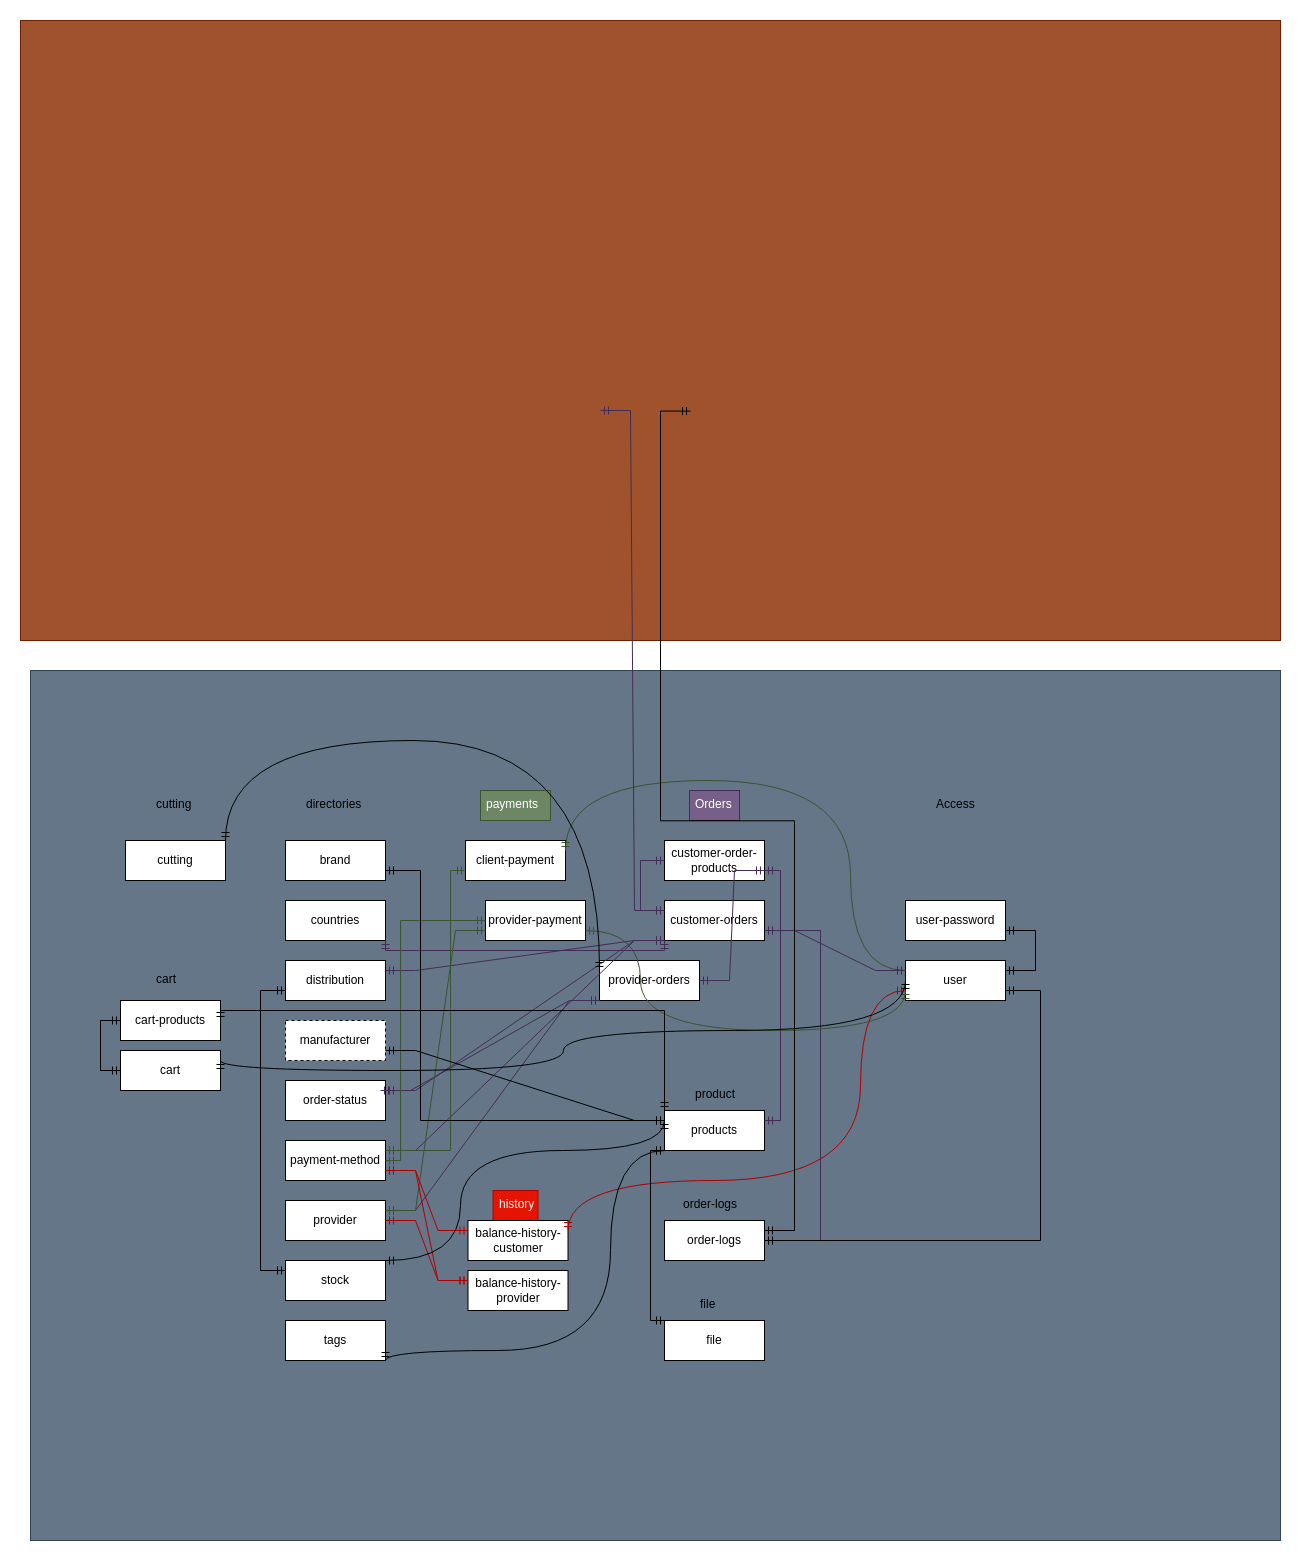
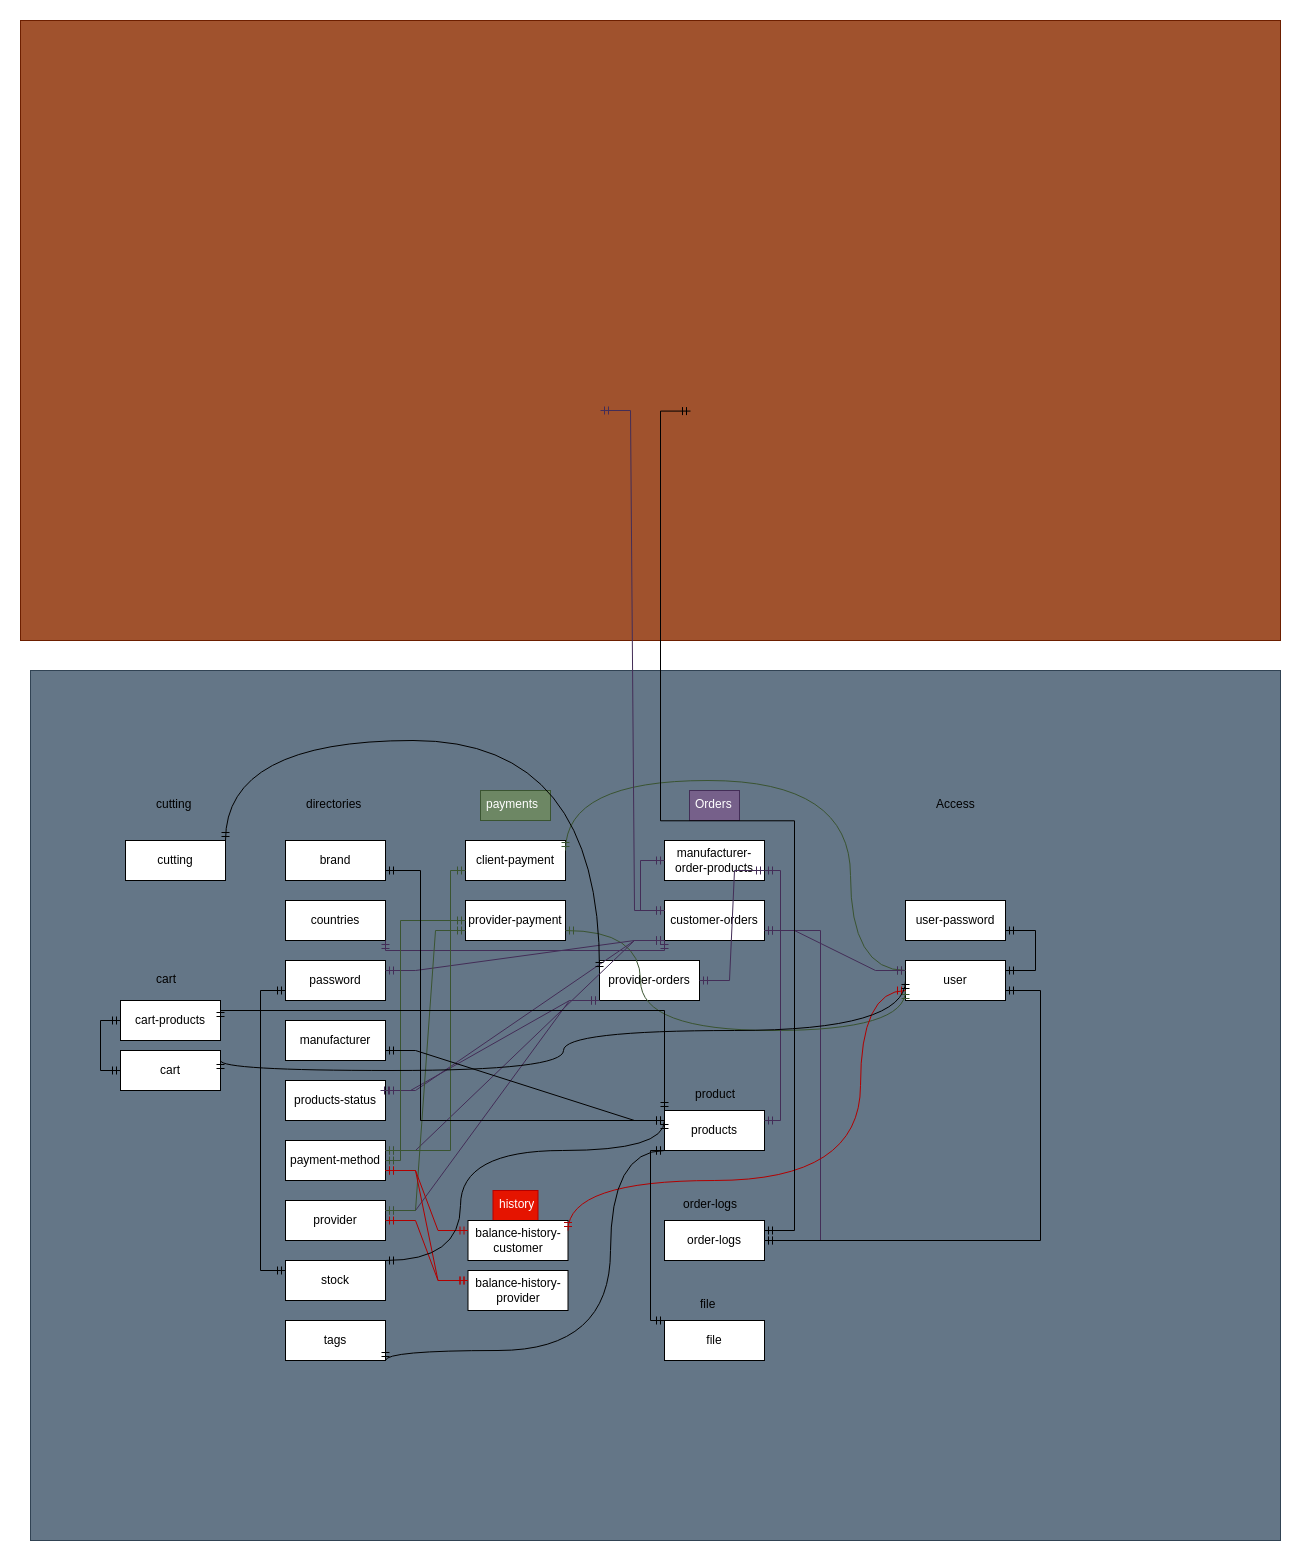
(715, 861) -> (715, 861)
(536, 921) -> (516, 921)
(336, 981) -> (336, 981)
(336, 1041) -> (336, 1041)
(336, 1101) -> (336, 1101)
